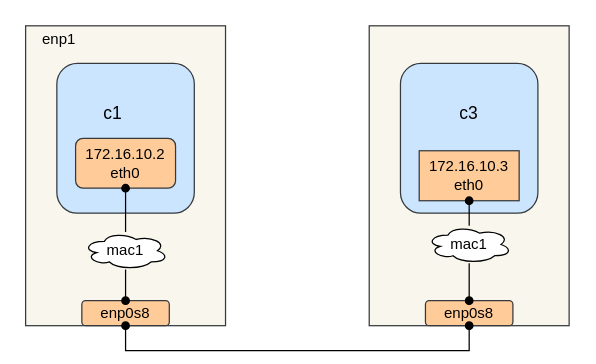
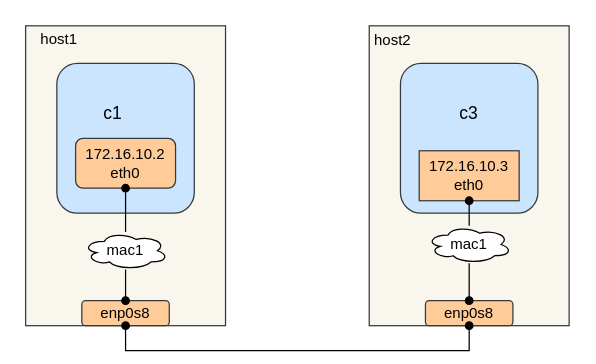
(59, 39) -> (59, 39)
none -> (393, 41)
